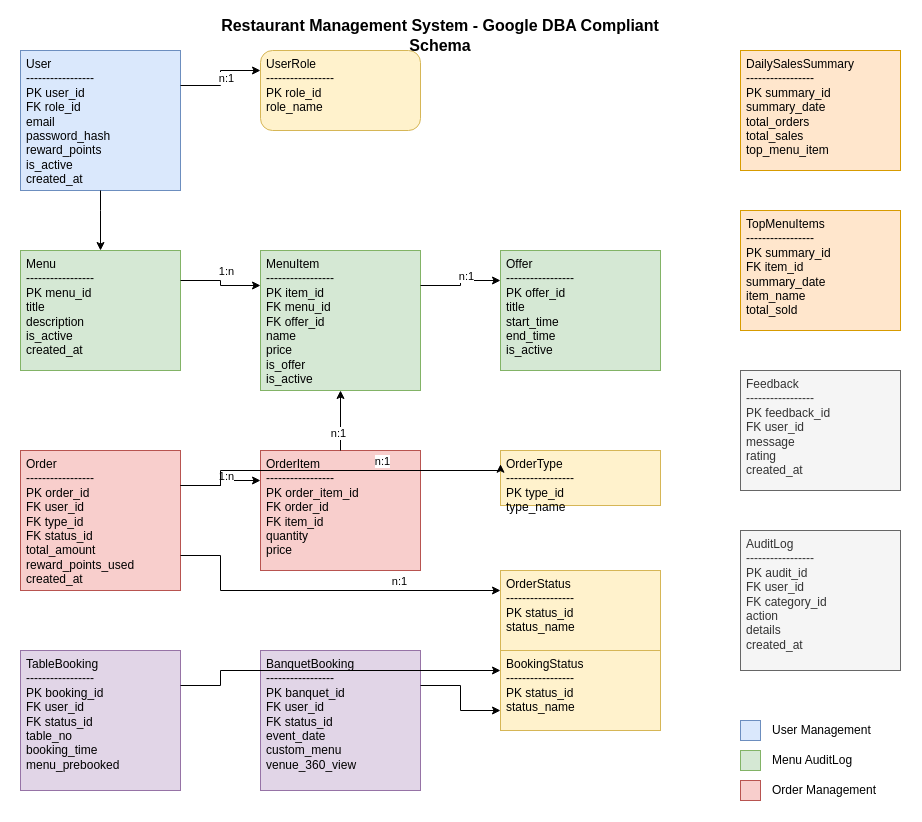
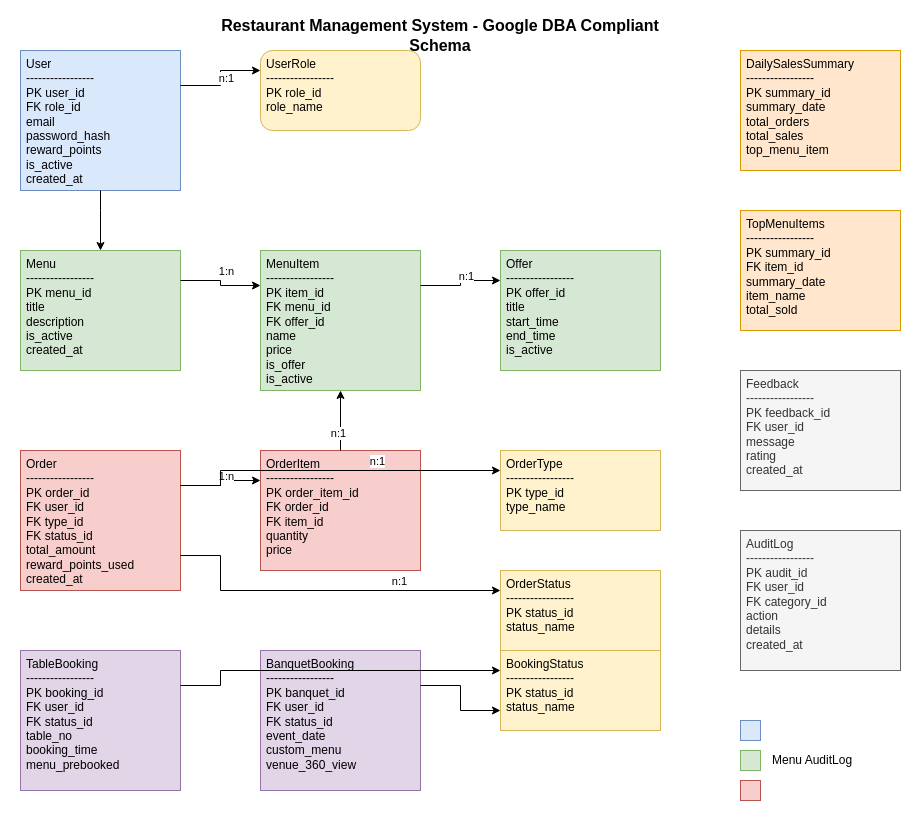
(581, 478) -> (581, 491)
(836, 731) -> none
(836, 791) -> none
